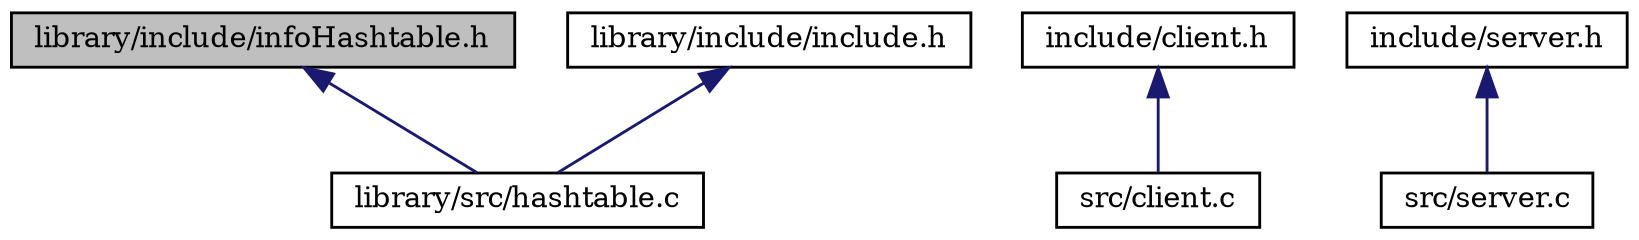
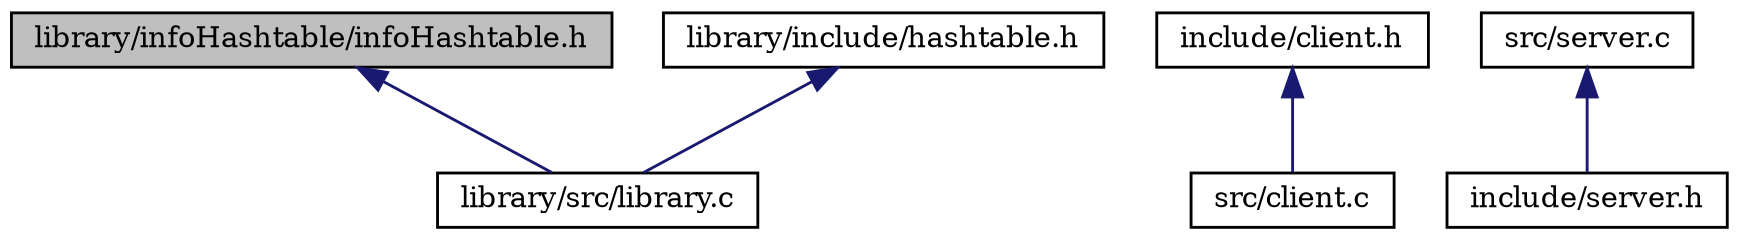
(263, 40) -> (312, 40)
(769, 40) -> (884, 40)
(1487, 135) -> (1587, 135)
(518, 200) -> (598, 200)
